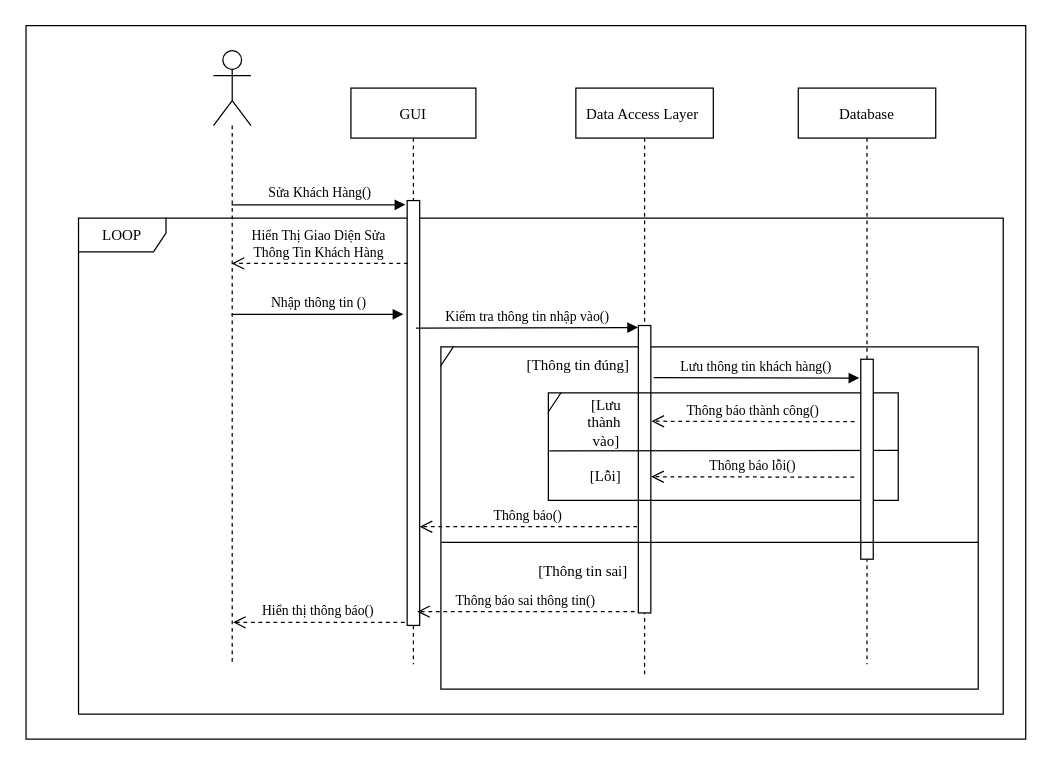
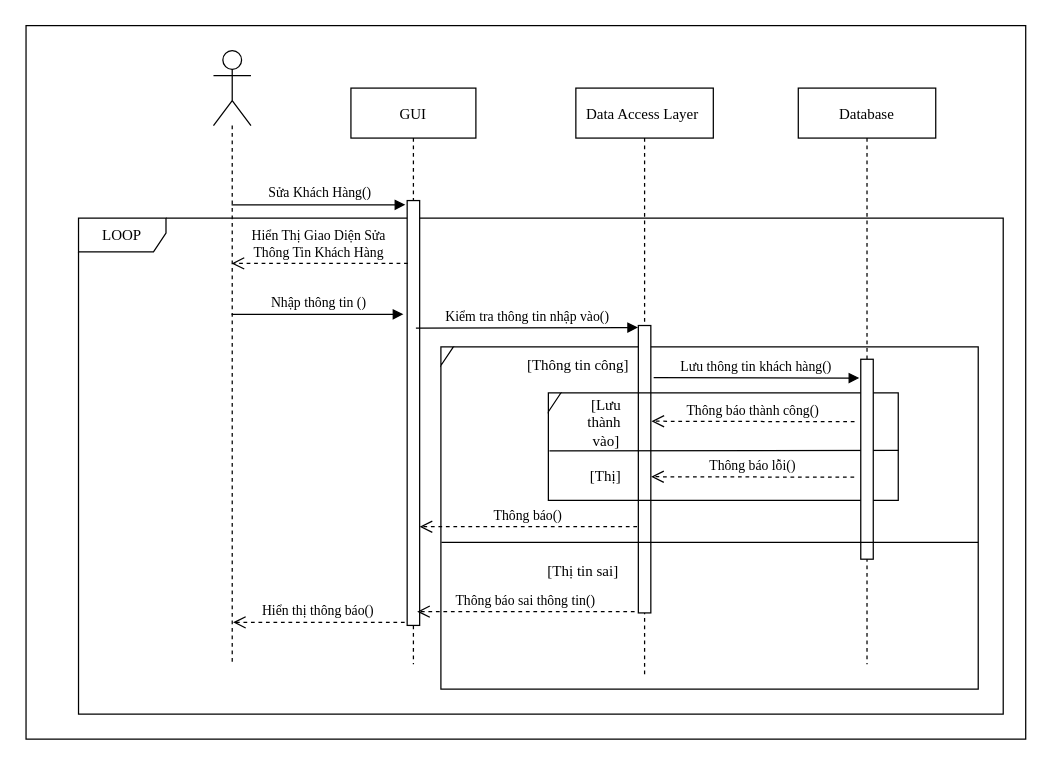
(578, 366) -> (578, 366)
(606, 477) -> (606, 477)
(583, 572) -> (583, 572)
